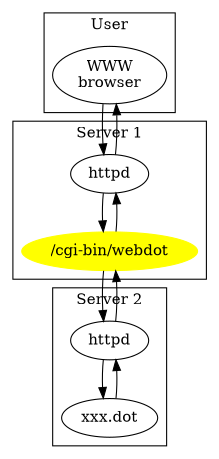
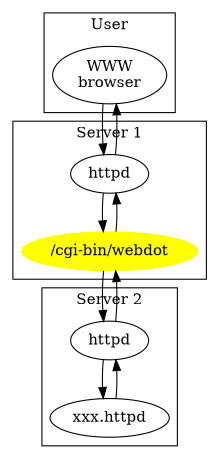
(110, 418) -> (110, 418)
